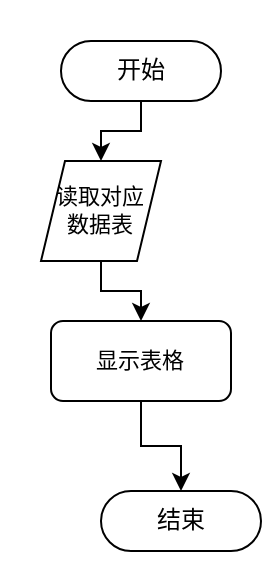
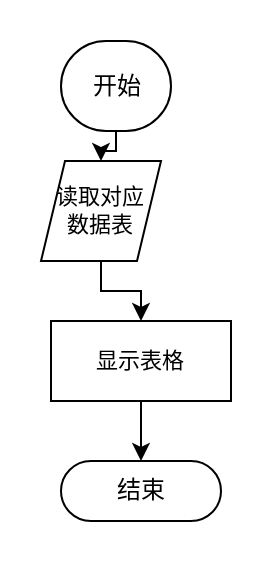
(141, 71) -> (116, 86)
(141, 361) -> (141, 361)
(181, 521) -> (141, 491)
